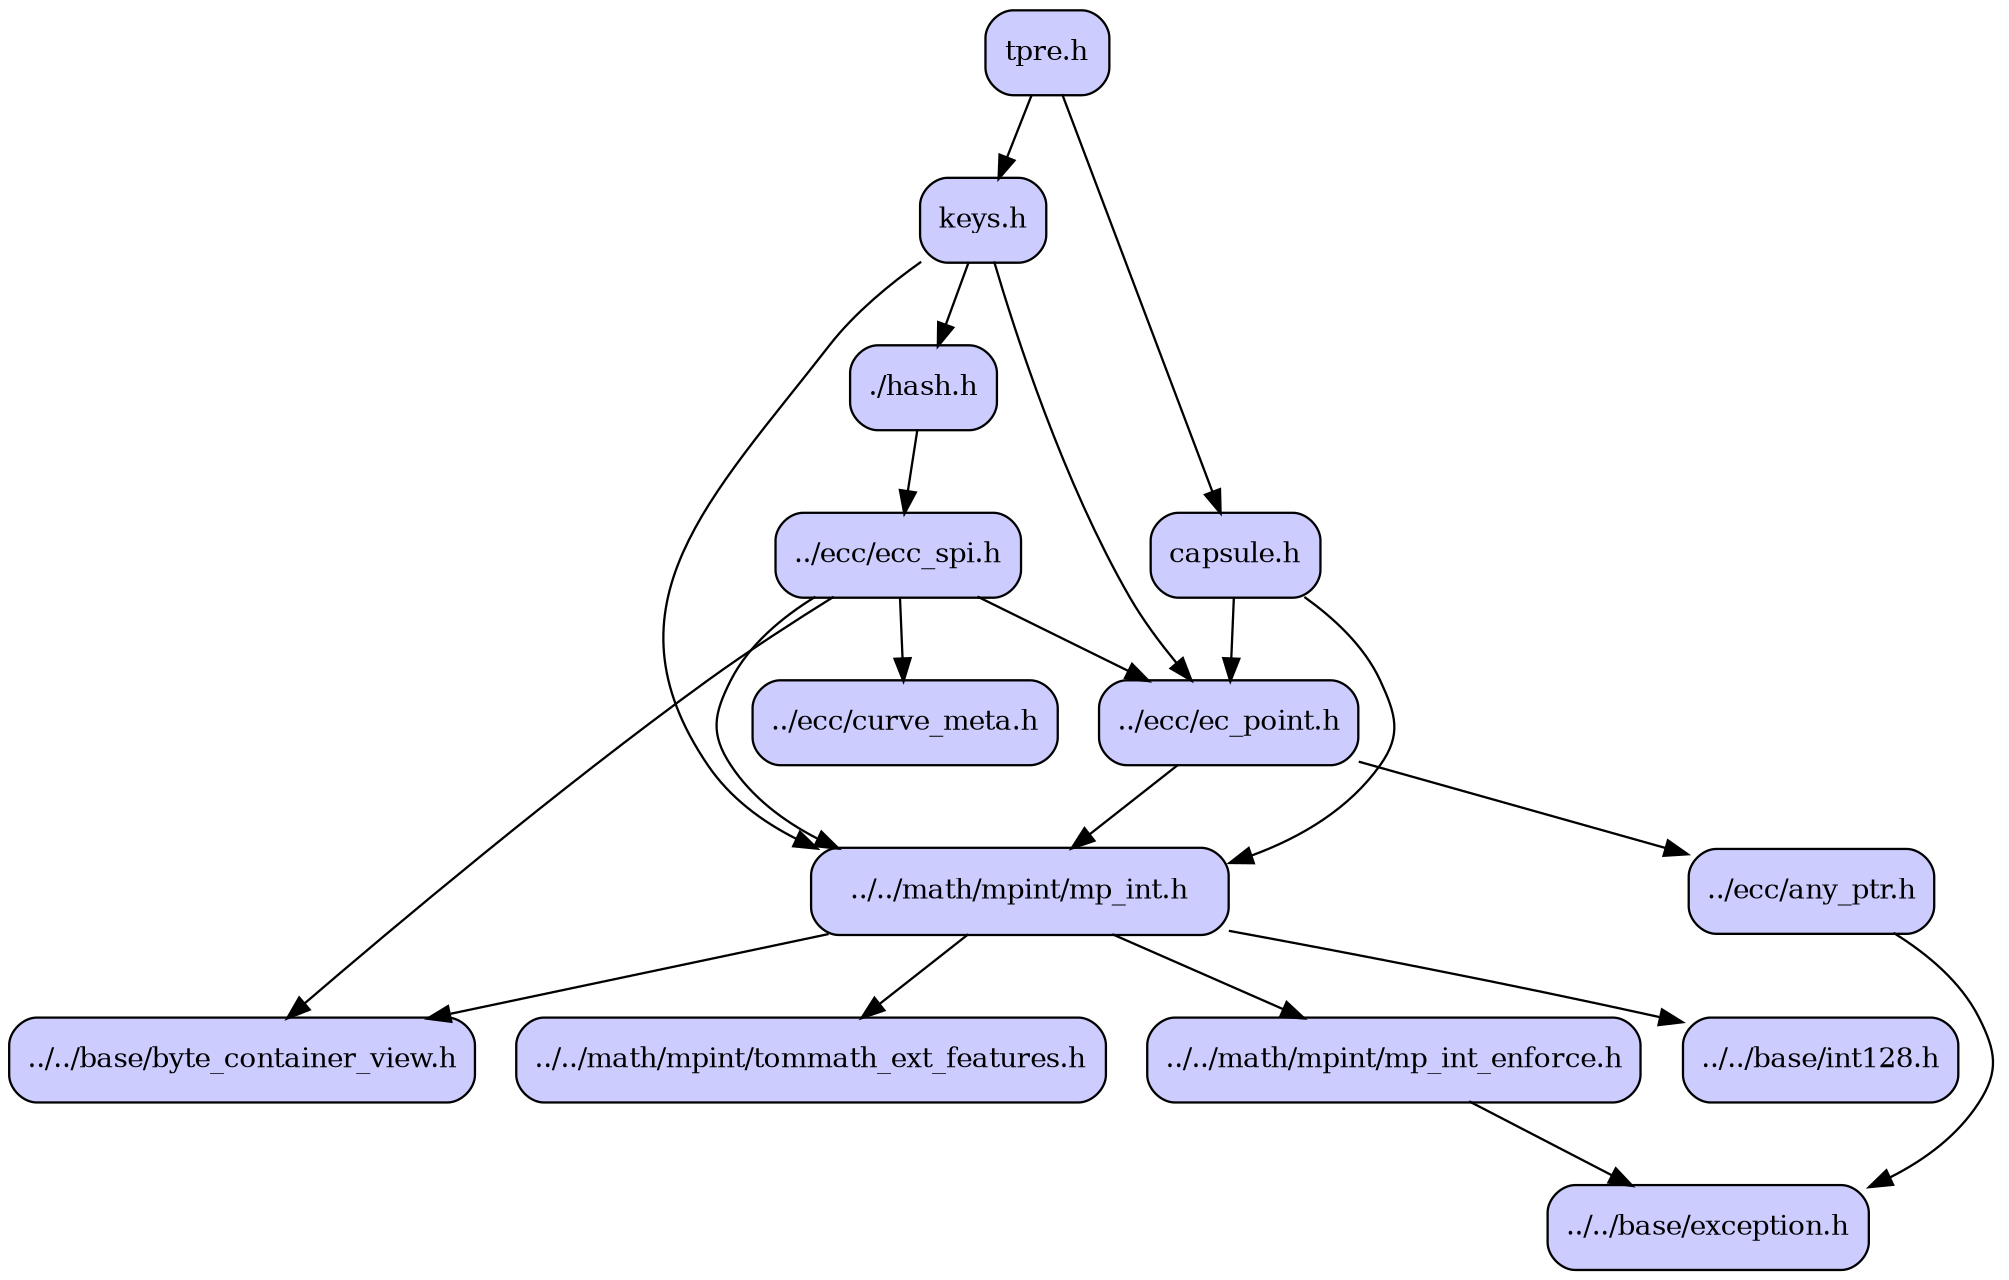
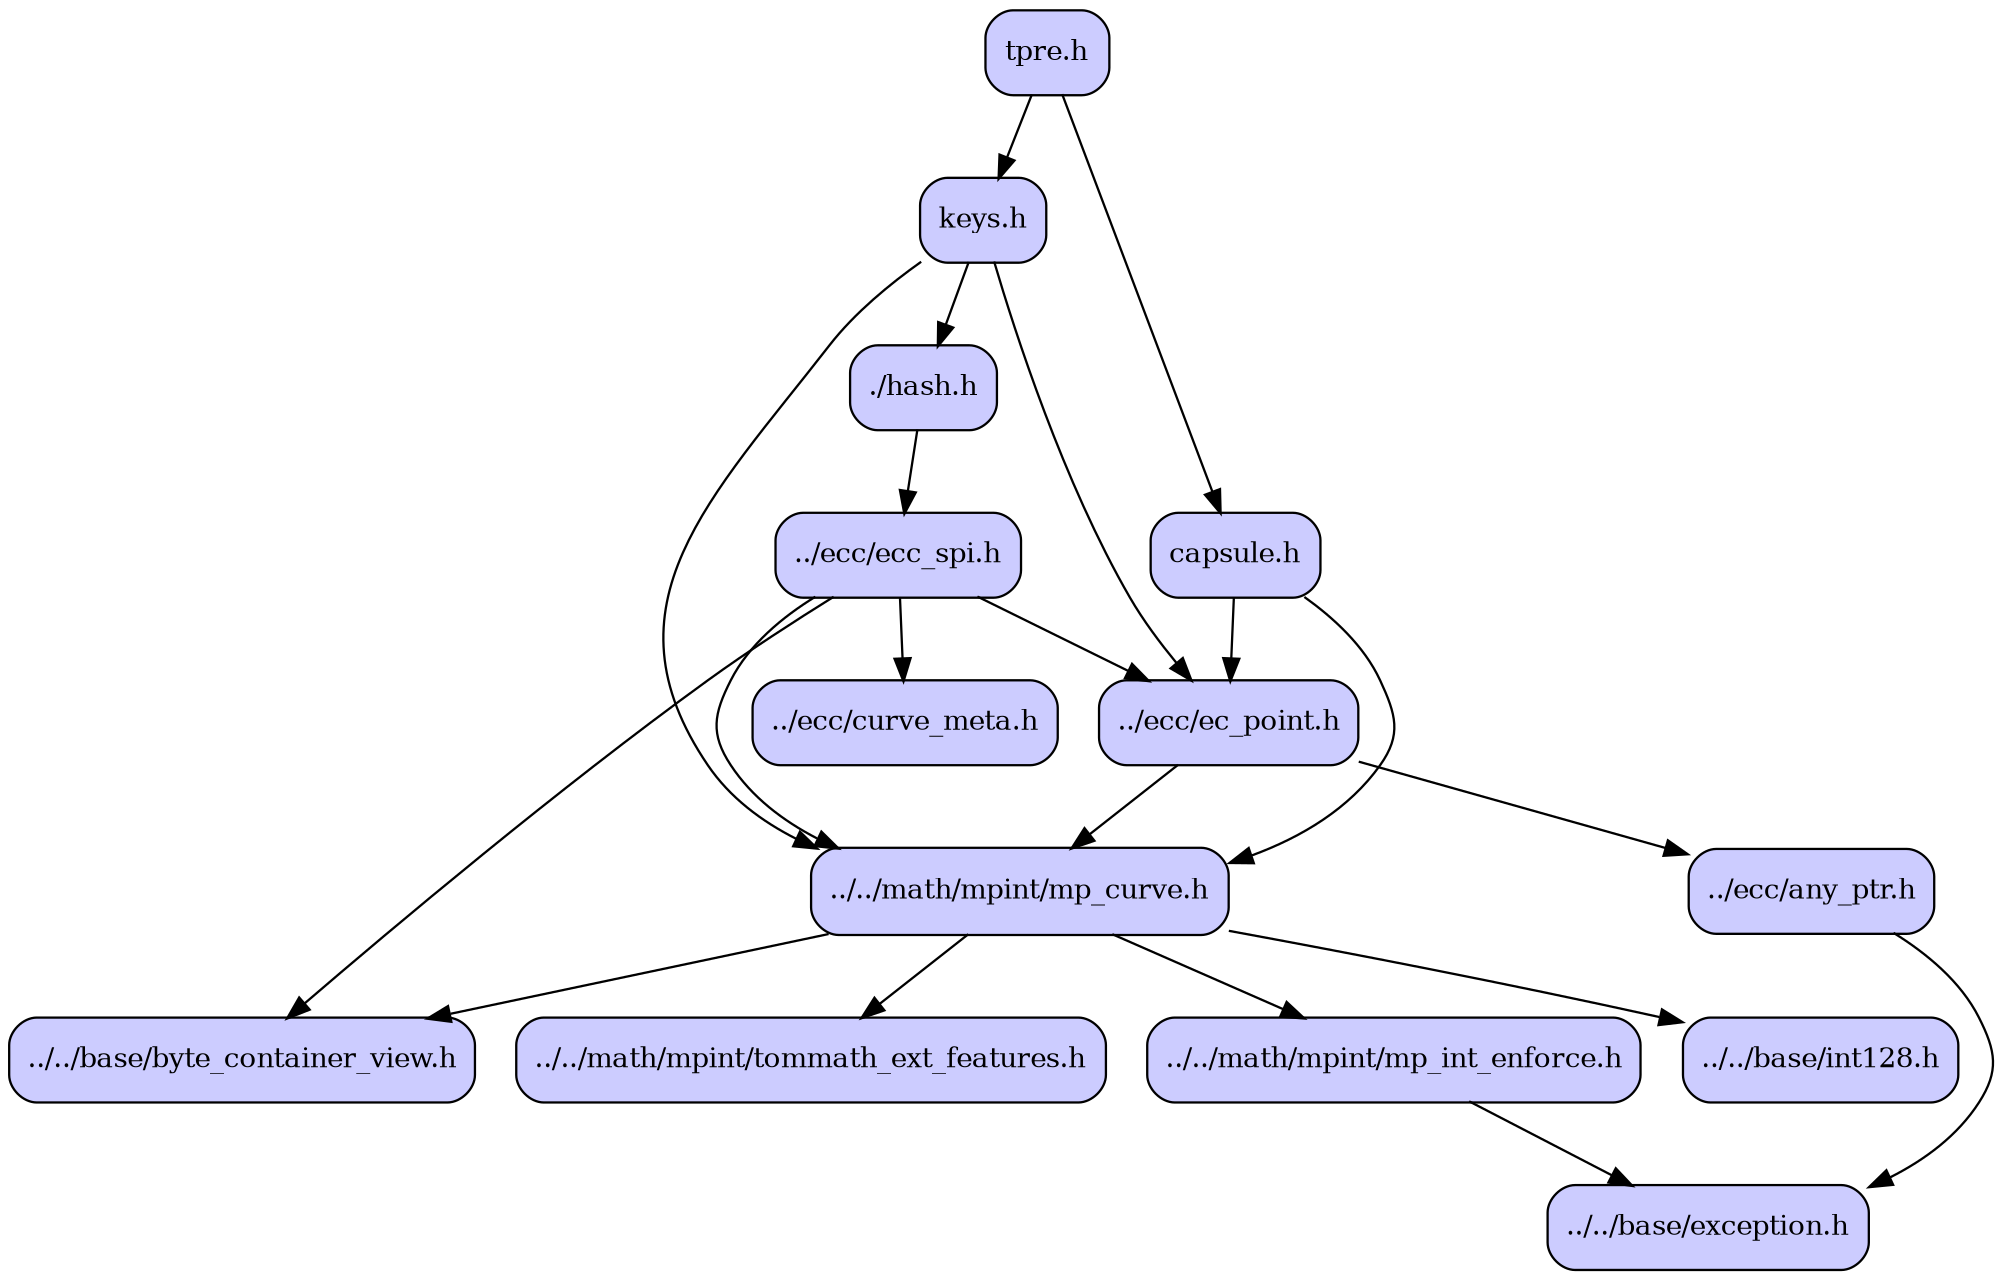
(1020, 891) -> (1020, 891)
